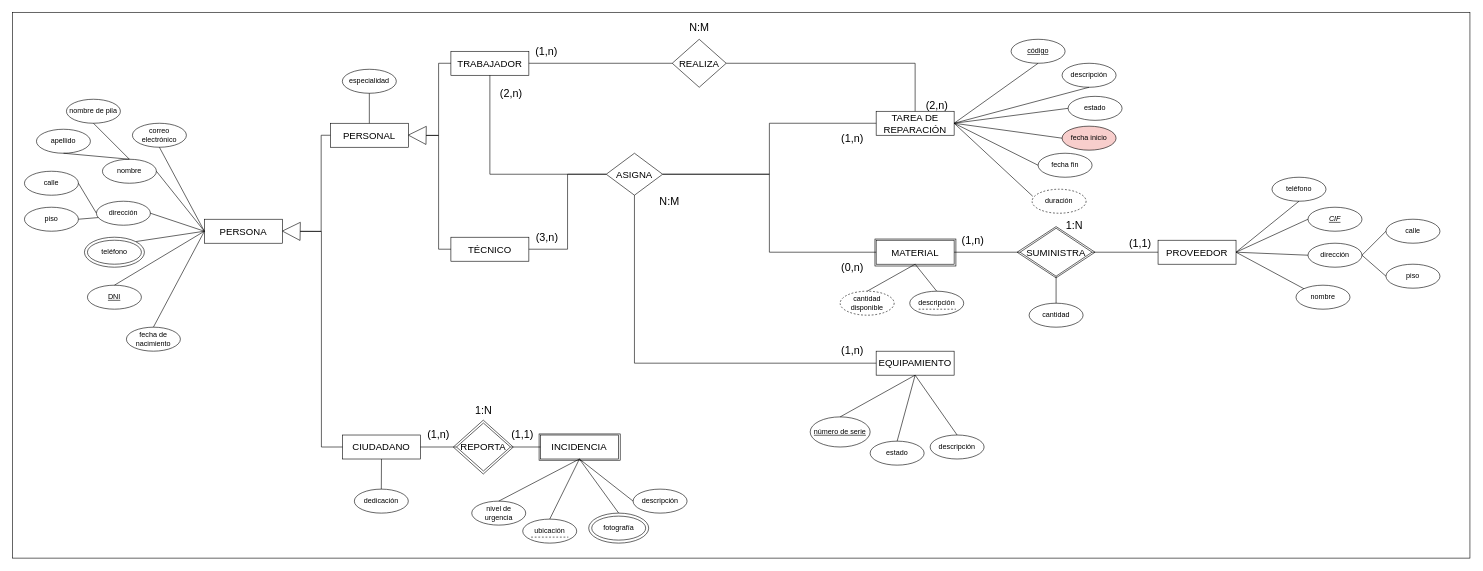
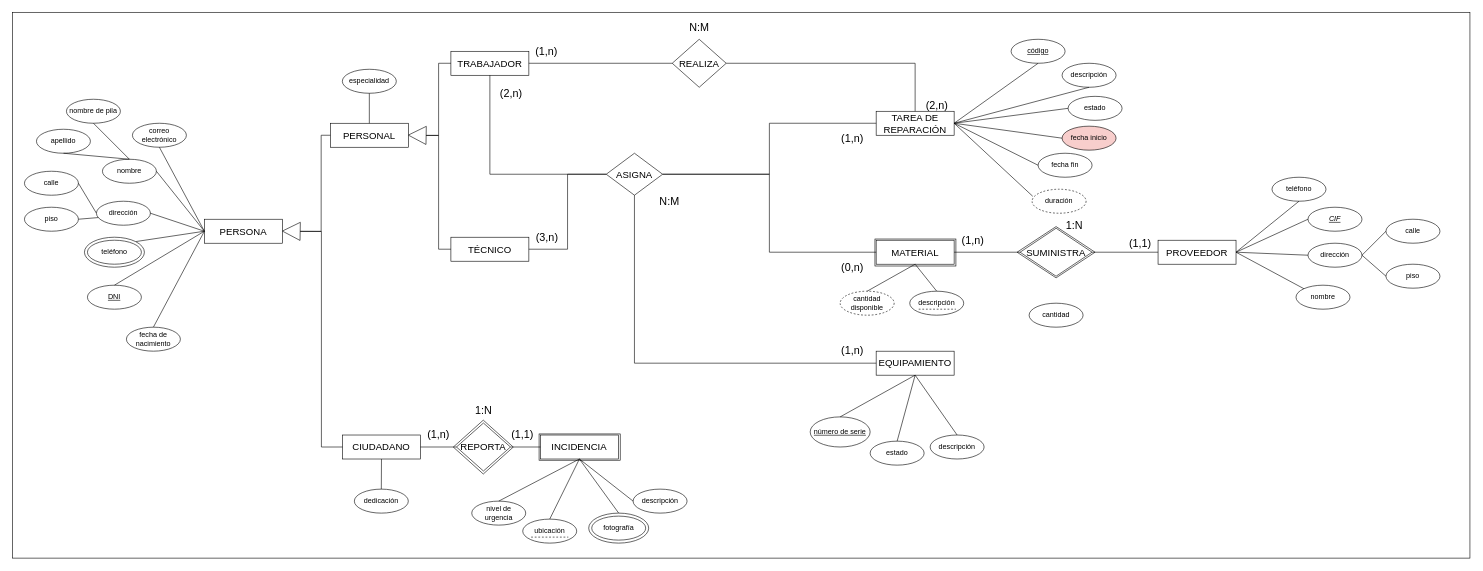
(1056, 290) -> none
